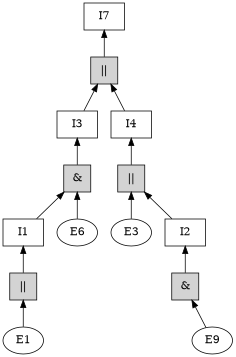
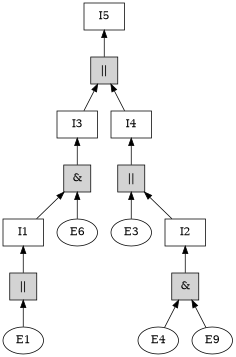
(104, 16) -> (104, 16)
none -> (158, 340)
